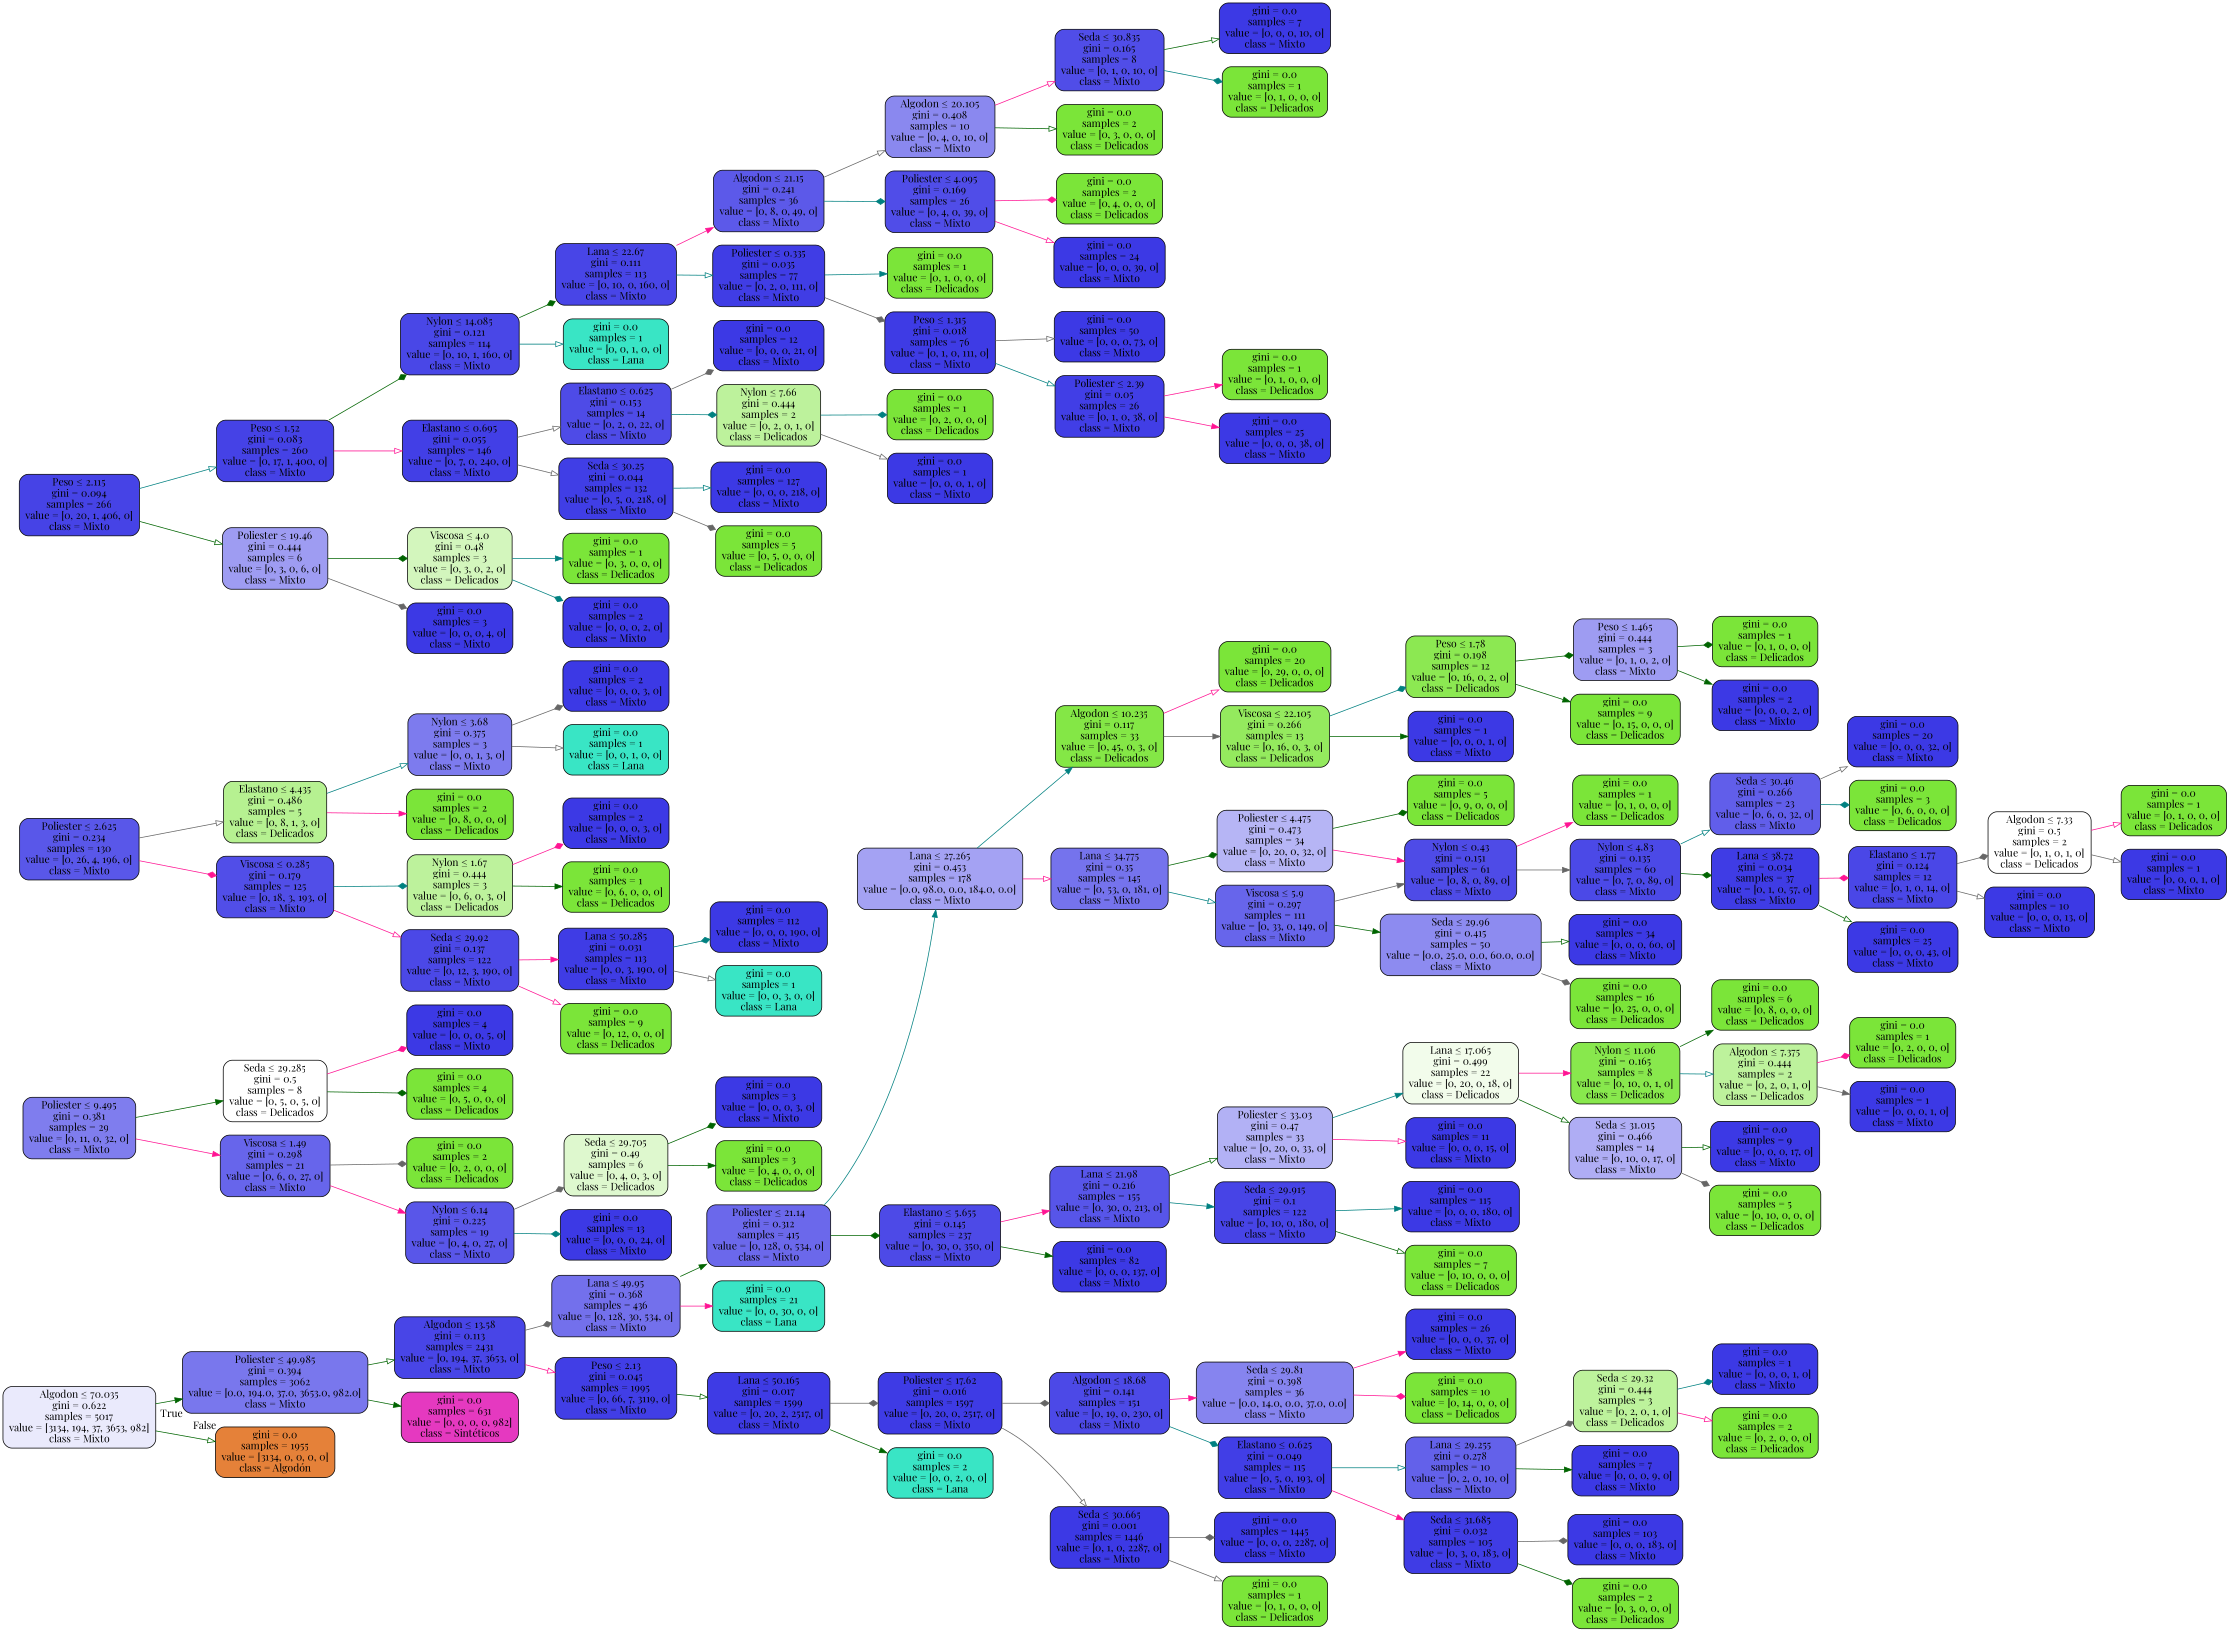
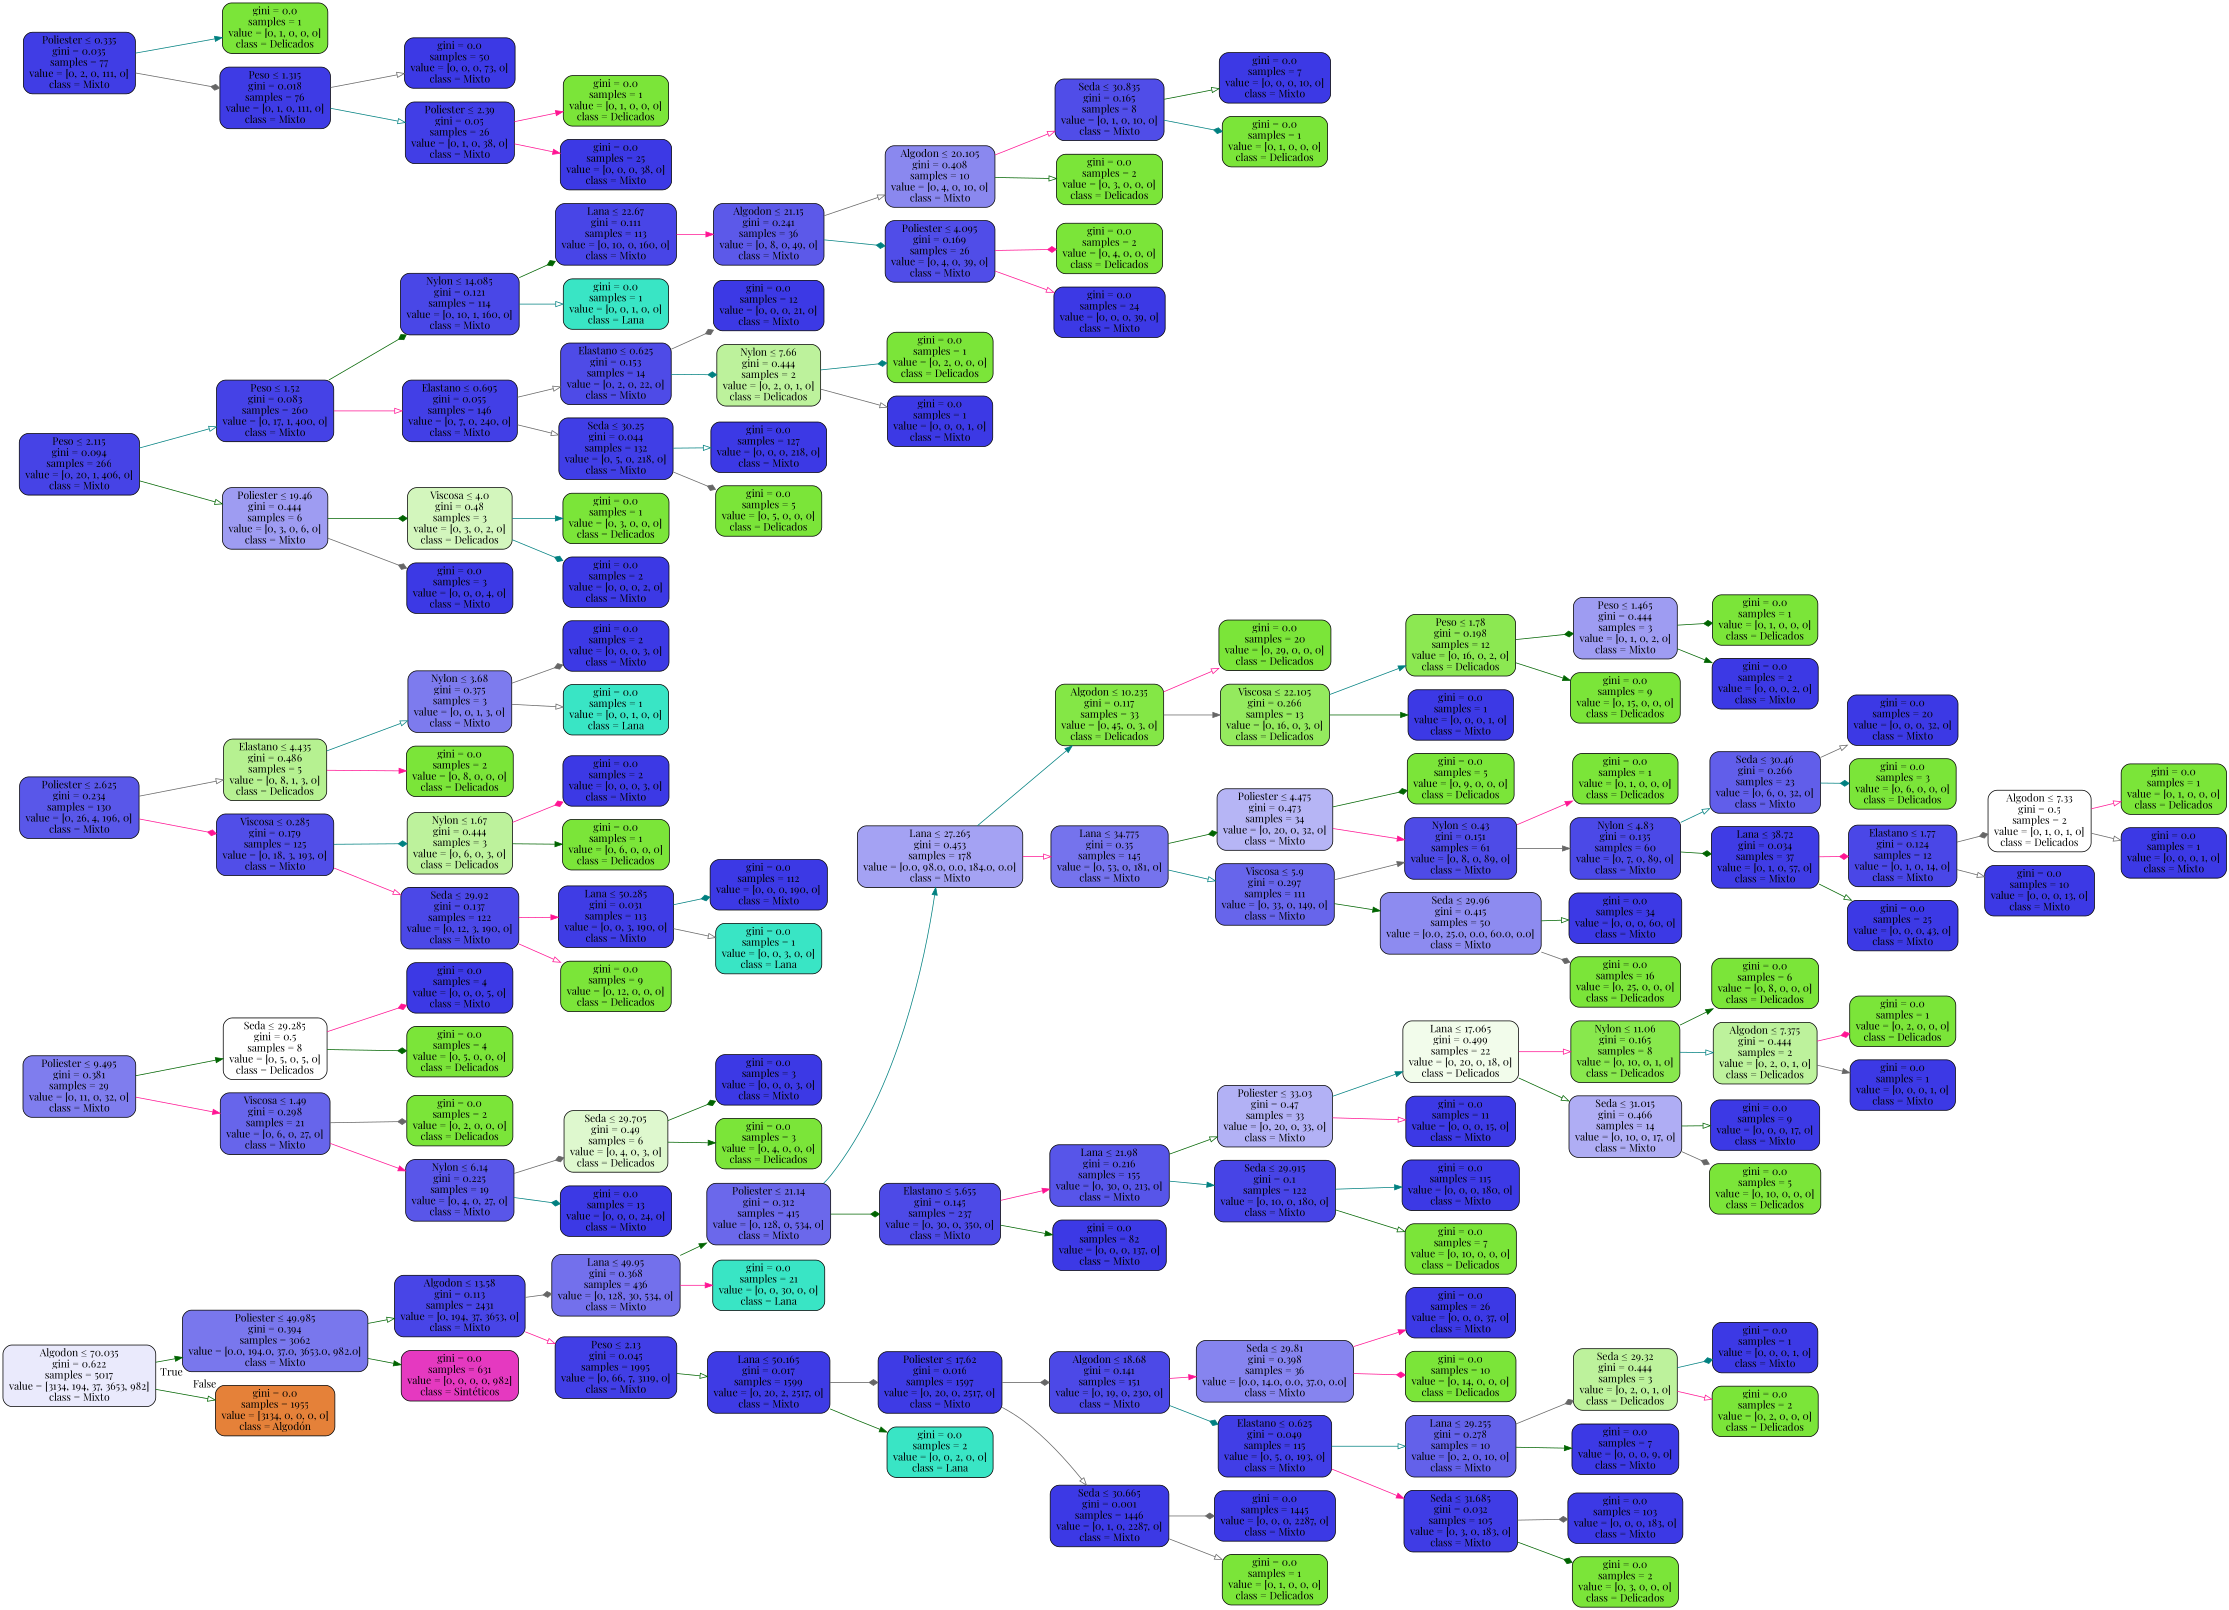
(691, 275) -> none
(1363, 703) -> (1364, 682)
(1541, 1073) -> (1541, 1052)
